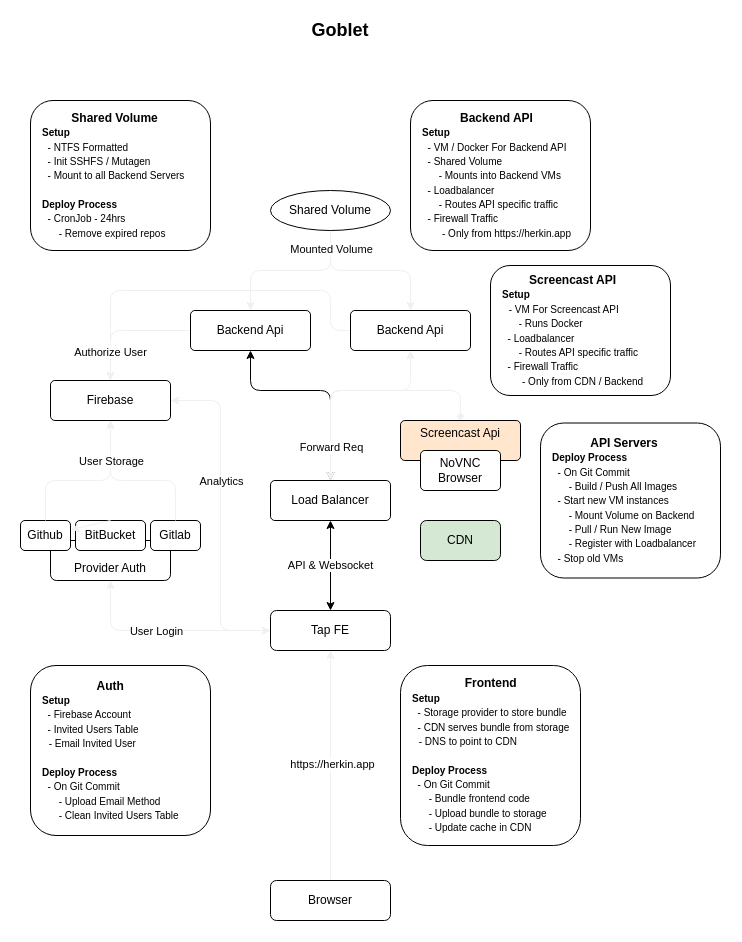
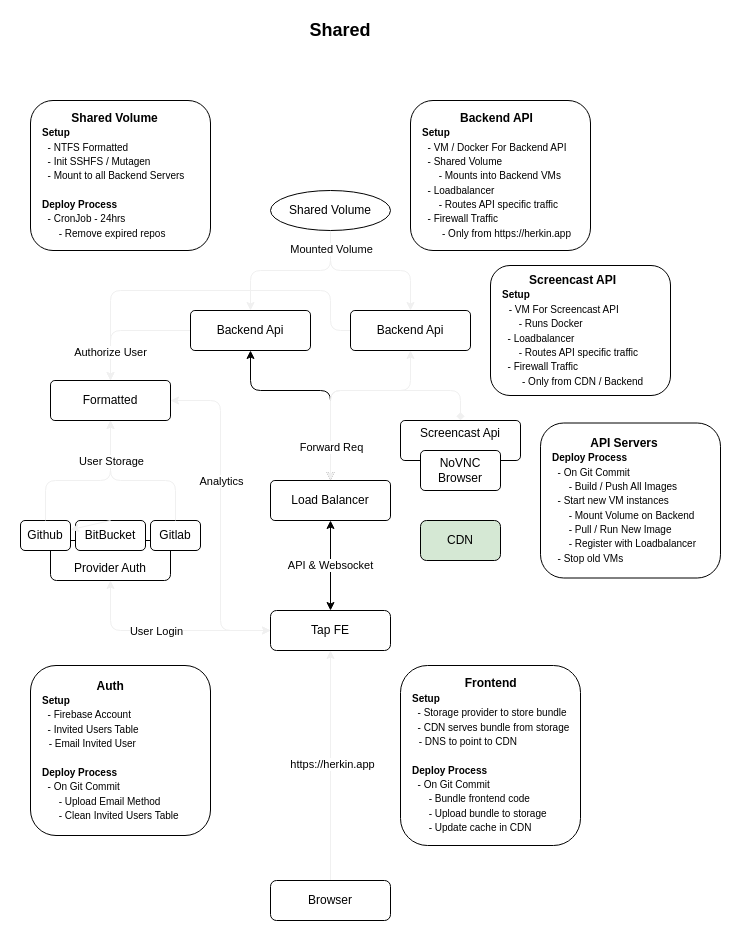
(341, 31) -> (341, 31)
(111, 401) -> (111, 401)
(461, 441) -> (461, 441)
